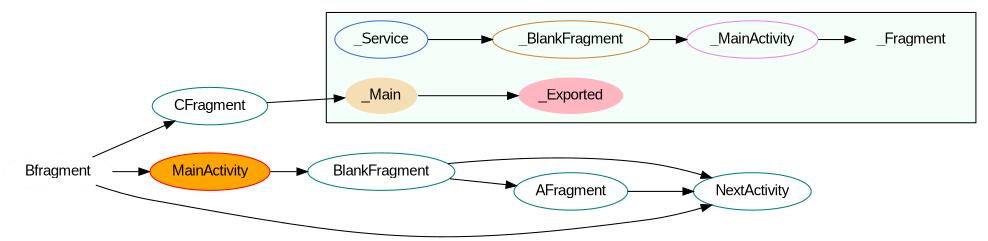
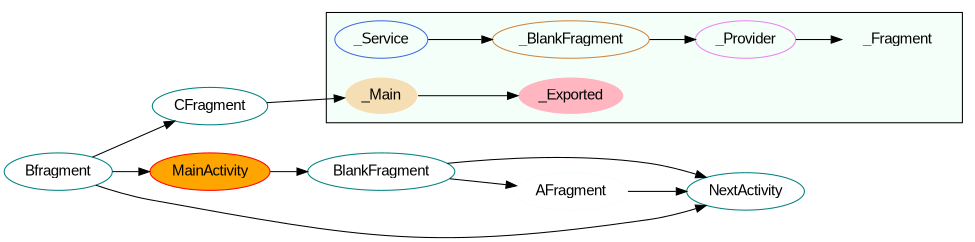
(752, 40) -> (746, 40)
(58, 172) -> (58, 172)
(571, 191) -> (571, 191)
